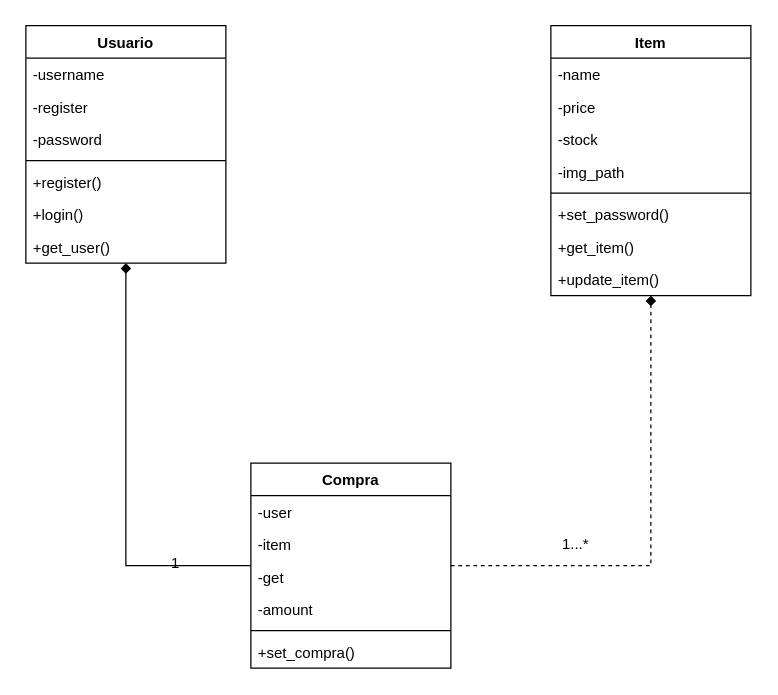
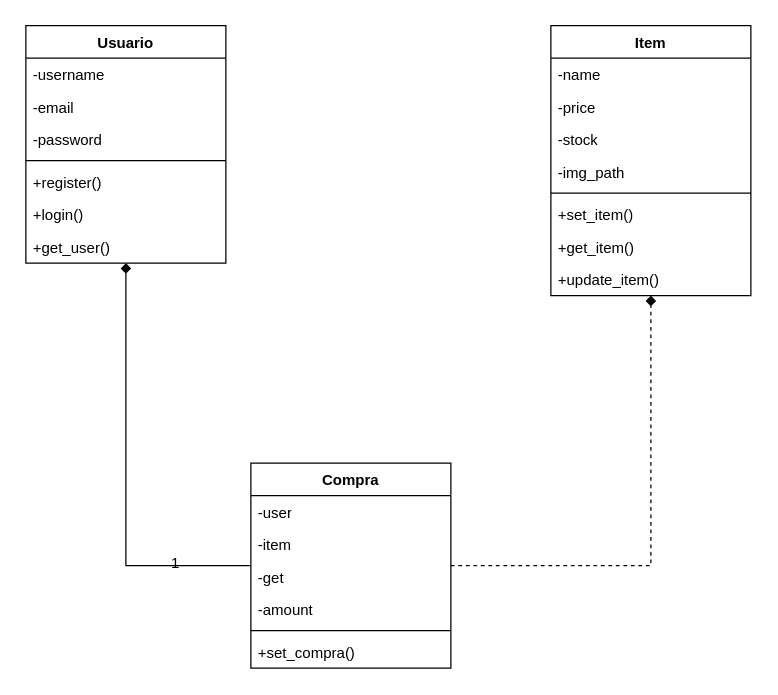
(69, 108) -> (54, 108)
(621, 216) -> (602, 216)
(576, 544) -> none
